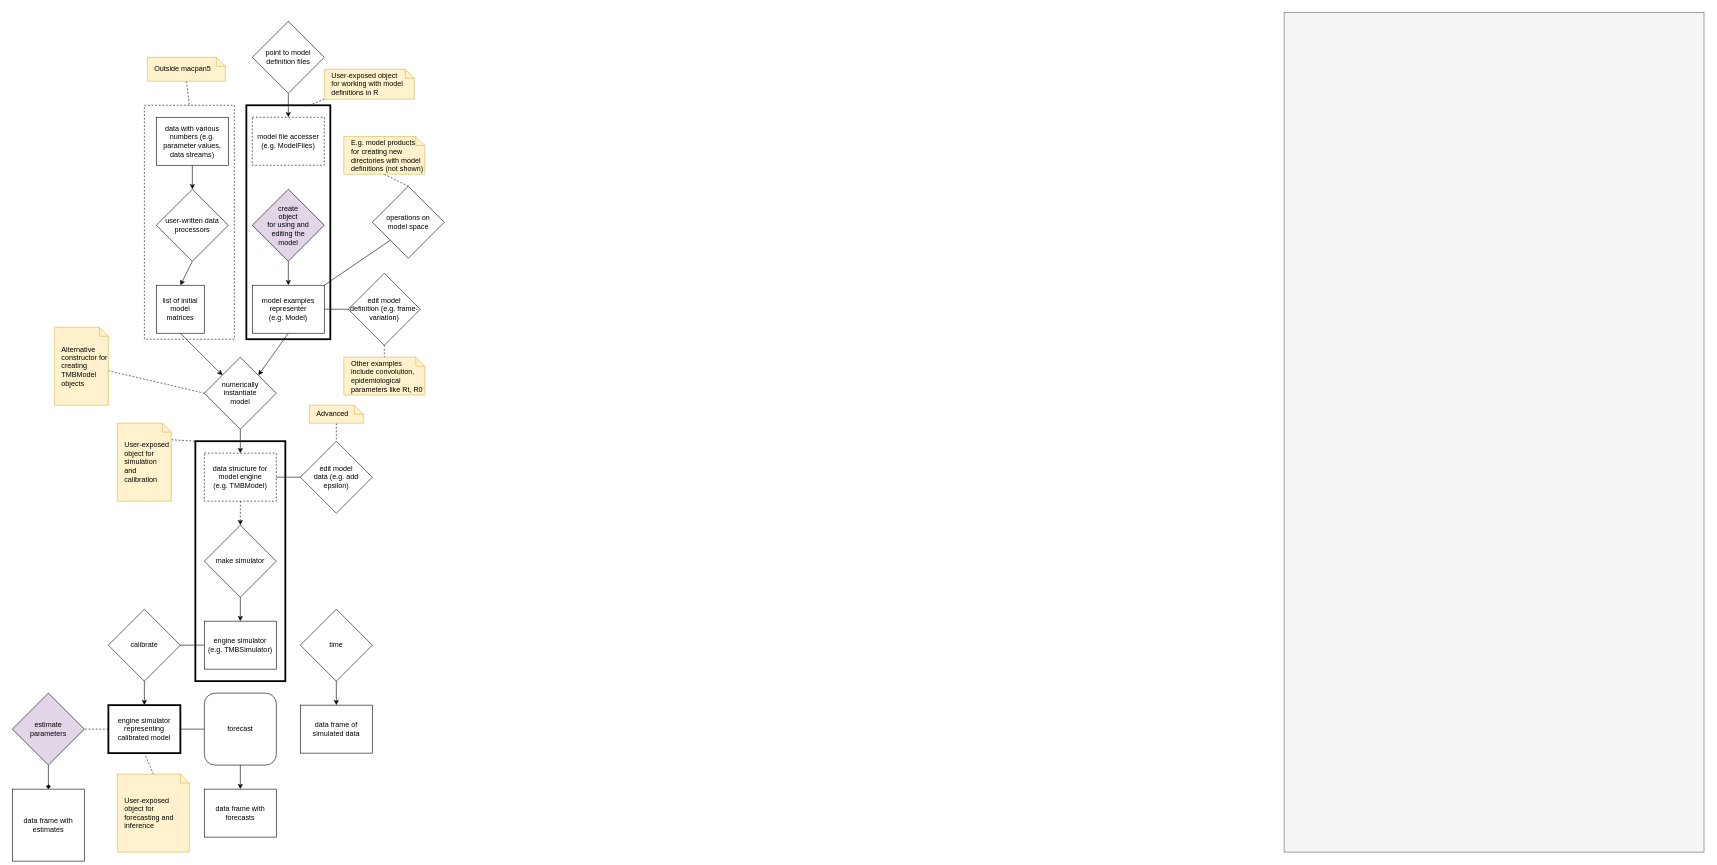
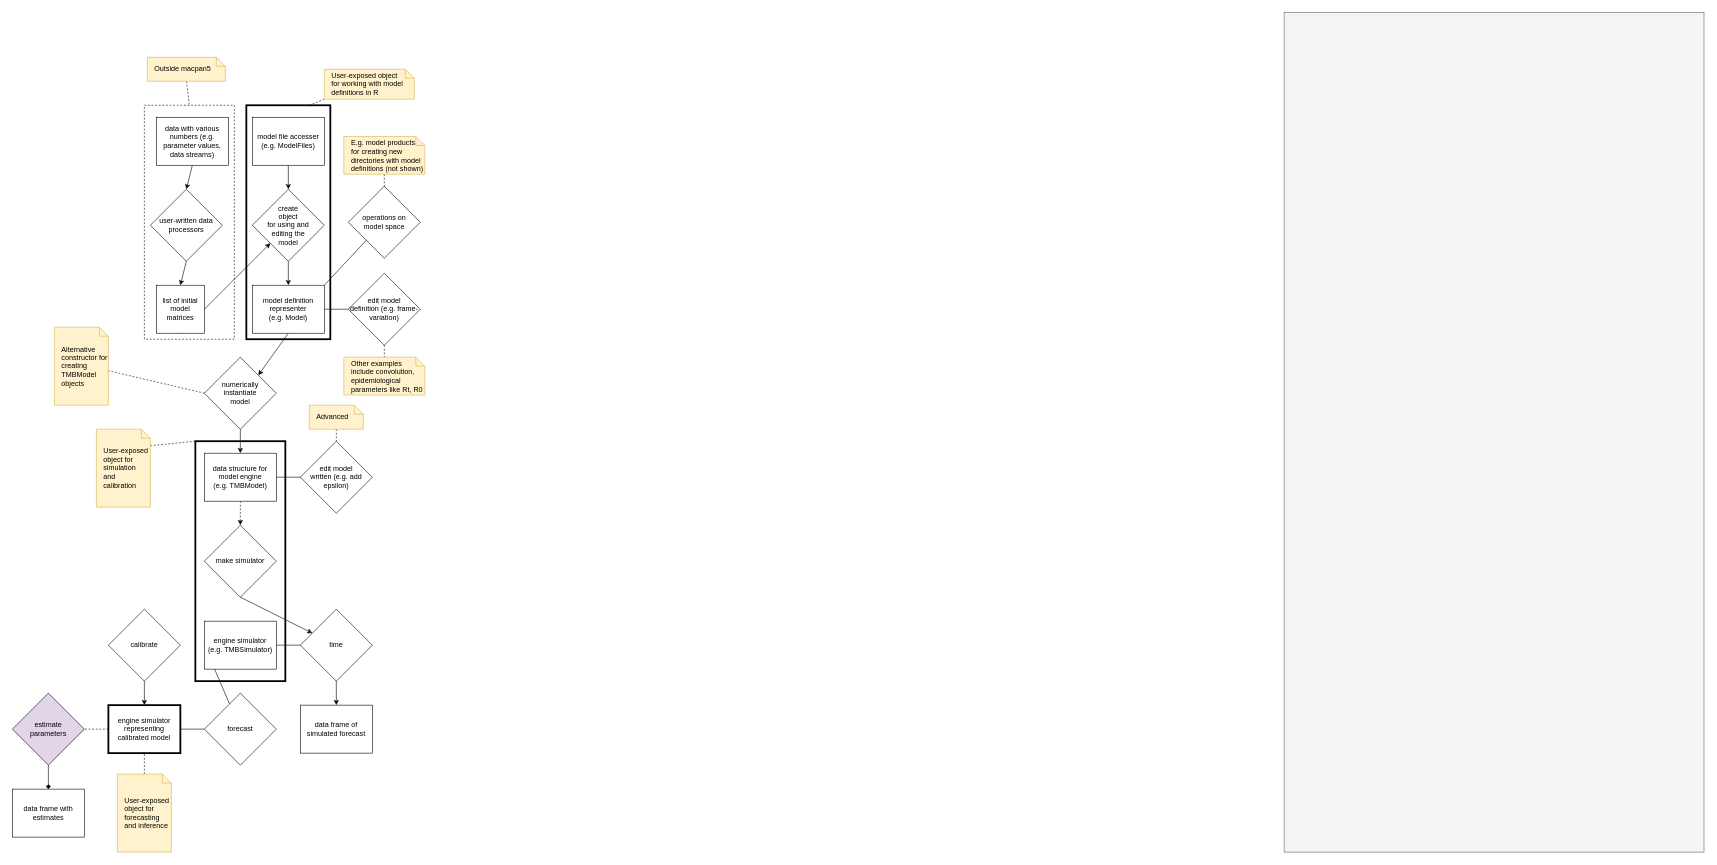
(288, 57) -> none
(288, 111) -> none
(288, 141) -> (288, 141)
none -> (288, 183)
(408, 222) -> (384, 222)
(192, 225) -> (186, 225)
(288, 225) -> (288, 225)
(288, 309) -> (288, 309)
(200, 353) -> (266, 247)
(336, 414) -> (336, 417)
(144, 462) -> (123, 468)
(240, 477) -> (240, 477)
(336, 477) -> (336, 477)
(240, 615) -> (307, 631)
(192, 645) -> (222, 685)
none -> (288, 645)
(240, 729) -> (240, 729)
(336, 729) -> (336, 729)
(240, 783) -> none
(153, 813) -> (144, 813)
(240, 813) -> none
(48, 825) -> (48, 813)
